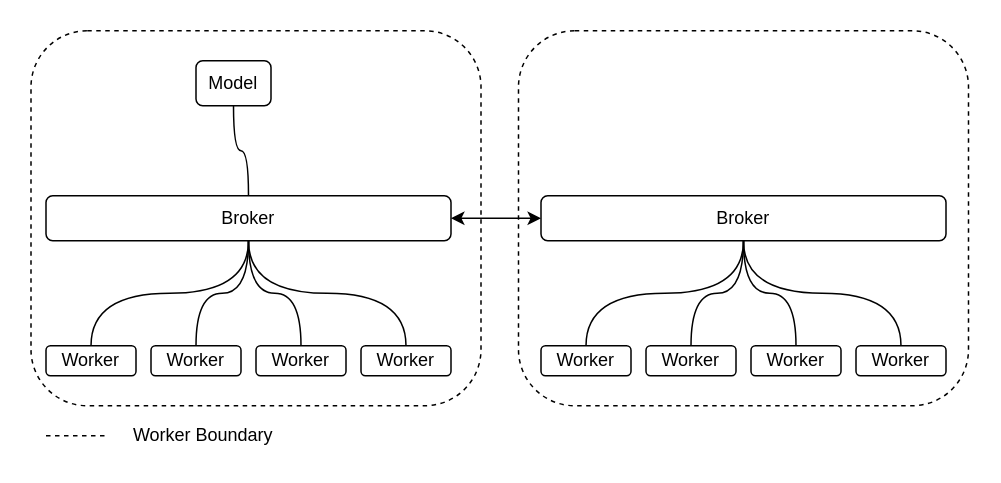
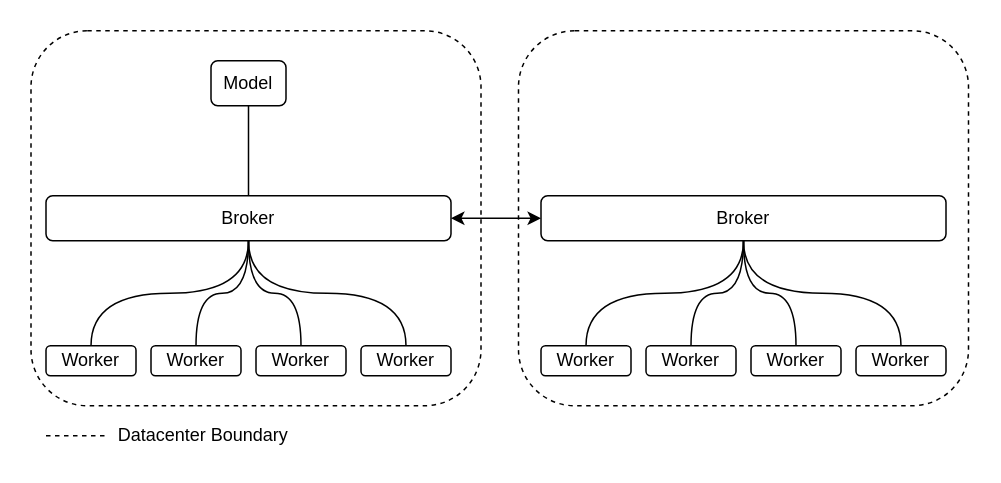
(233, 83) -> (248, 83)
(203, 436) -> (203, 436)
